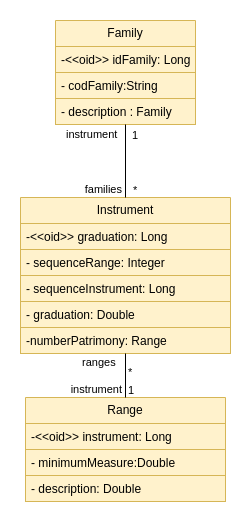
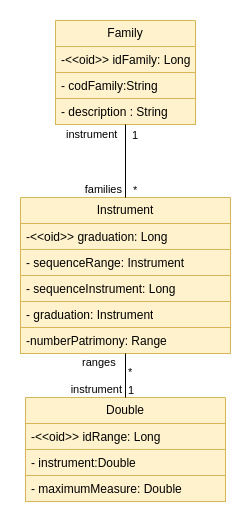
(125, 113) -> (126, 113)
(102, 264) -> (113, 264)
(86, 316) -> (101, 316)
(126, 411) -> (126, 411)
(108, 438) -> (98, 438)
(103, 464) -> (91, 464)
(94, 490) -> (106, 490)
